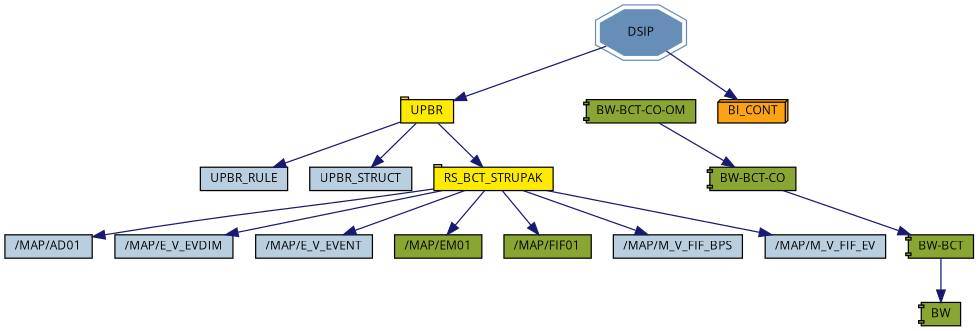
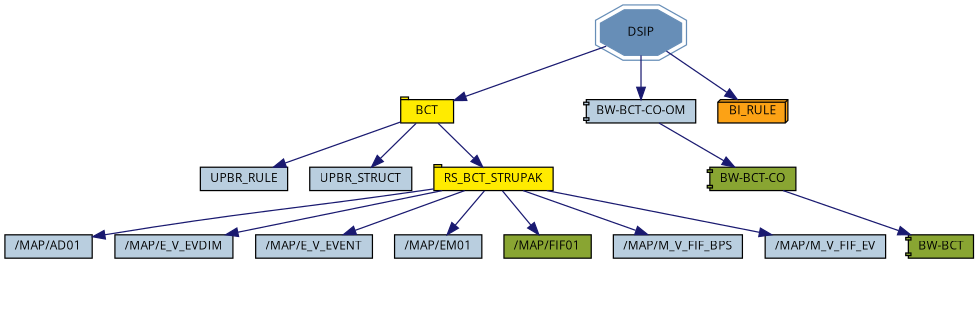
none -> (641, 71)
(427, 111) -> (427, 111)
(641, 111) -> (641, 111)
(753, 111) -> (753, 111)
(438, 246) -> (438, 246)
(941, 314) -> none
